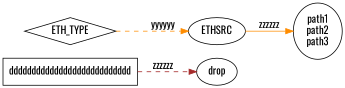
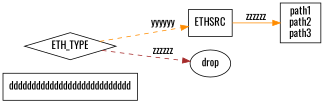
(217, 31) -> (210, 23)
(318, 31) -> (301, 23)
(163, 72) -> (142, 56)
